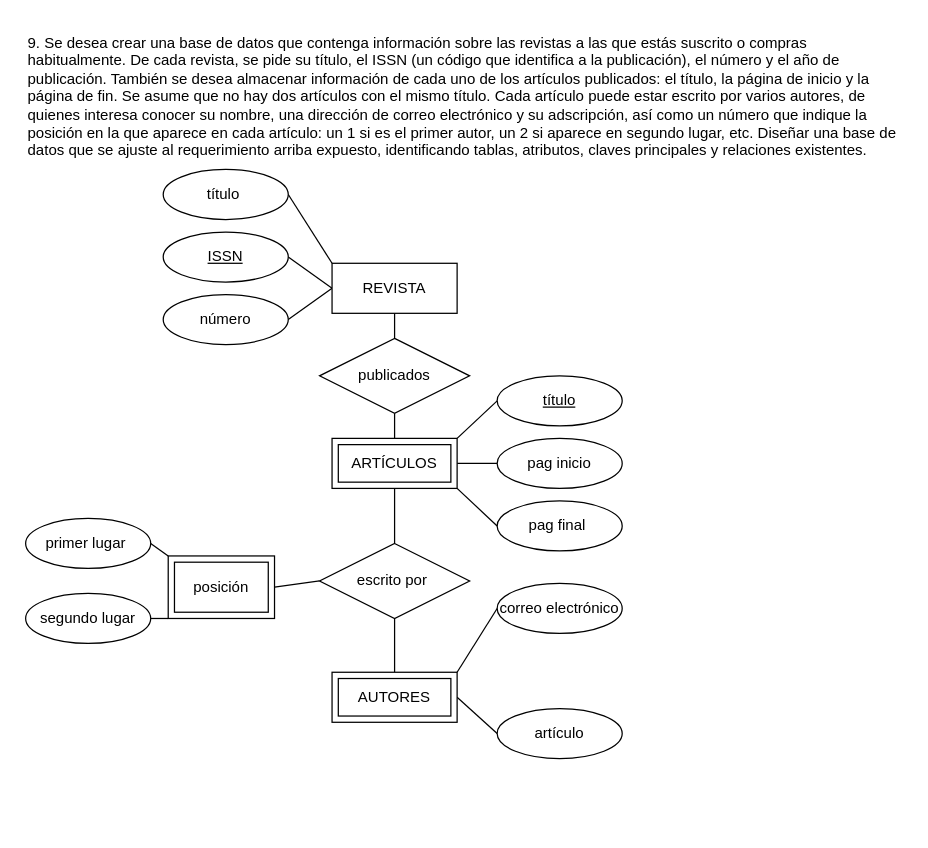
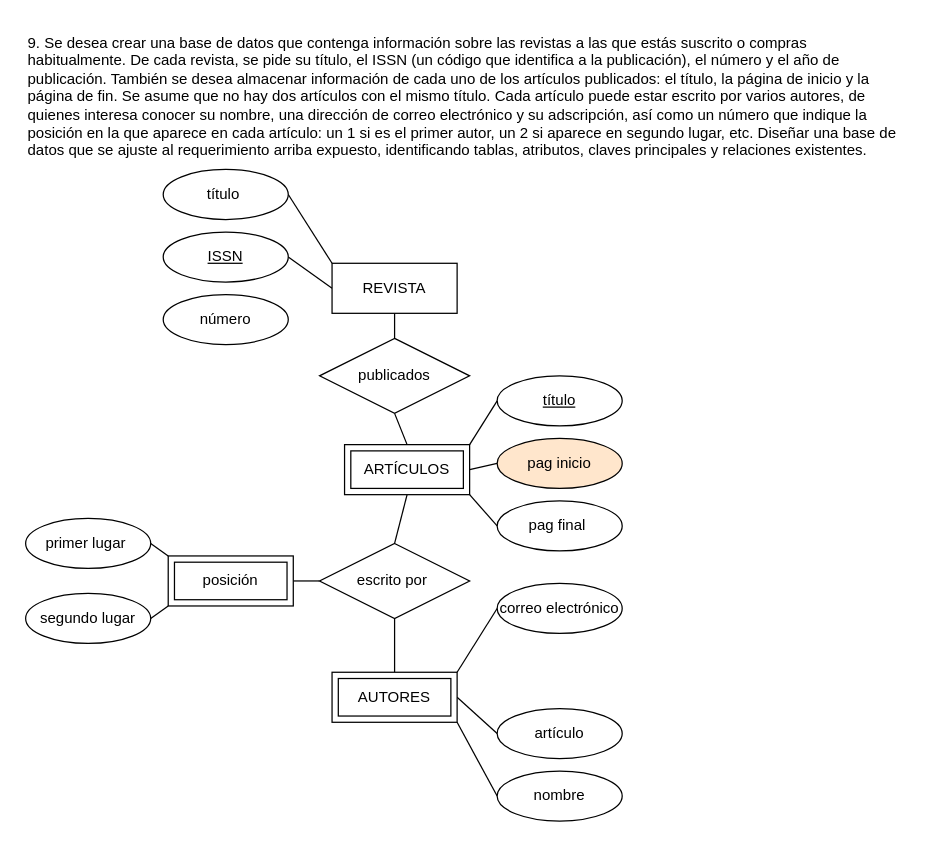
(310, 303) -> none
(394, 463) -> (407, 469)
(559, 463) -> (559, 463)
(221, 587) -> (231, 581)
none -> (477, 758)
none -> (559, 796)
